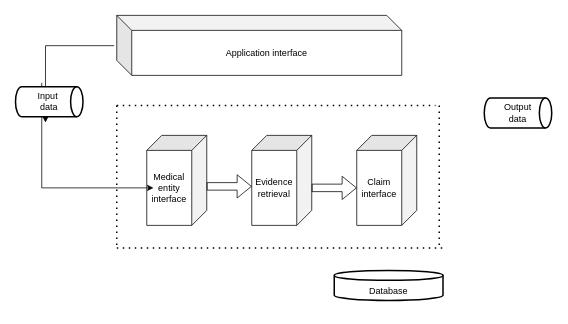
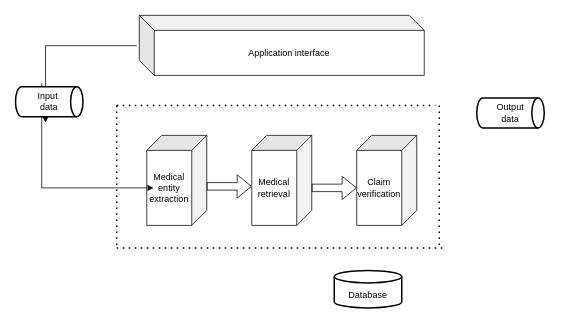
(259, 45) -> (282, 45)
(518, 113) -> (510, 113)
(169, 188) -> (169, 188)
(274, 188) -> (274, 188)
(379, 188) -> (379, 188)
(389, 285) -> (368, 289)
